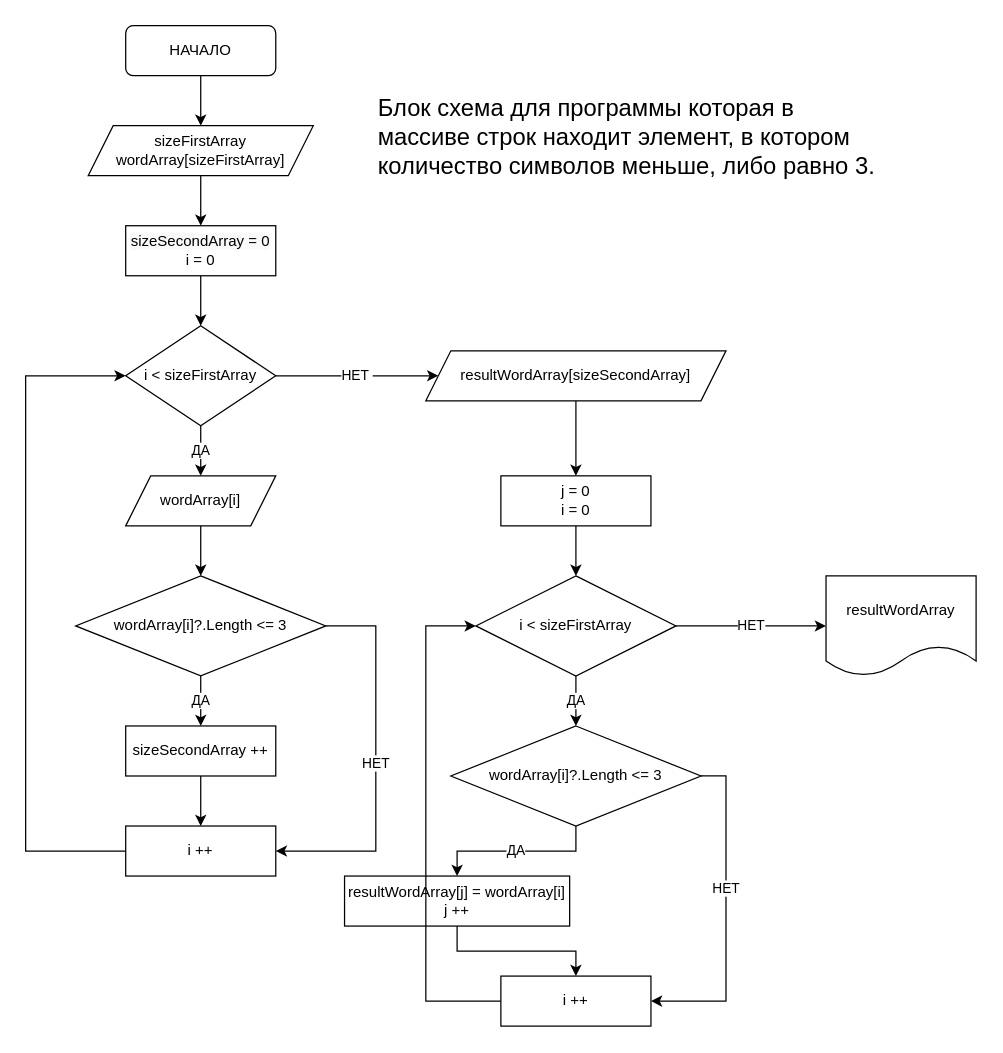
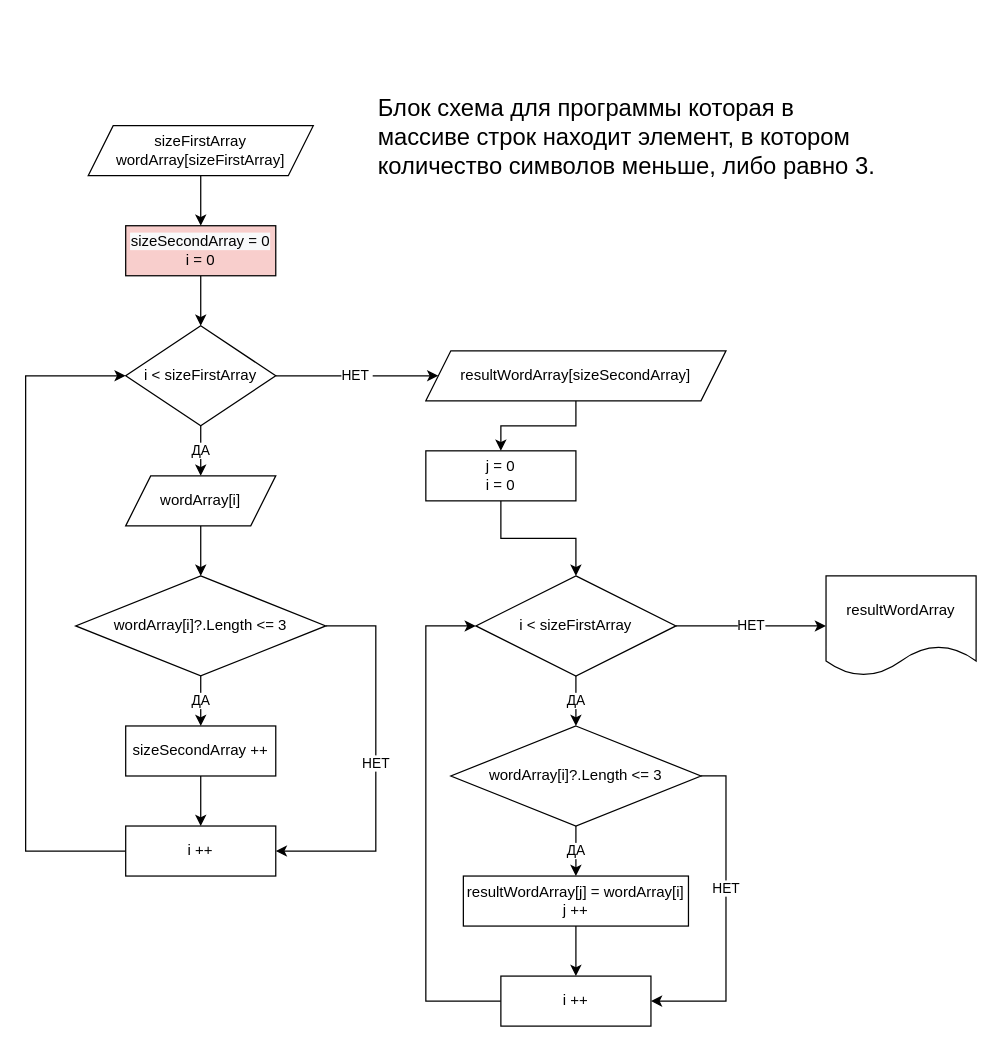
(201, 51) -> none
(201, 97) -> none
(201, 251) -> (201, 251)
(576, 501) -> (501, 476)
(457, 901) -> (576, 901)
